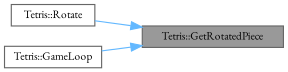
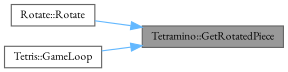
(53, 15) -> (53, 15)
(213, 37) -> (213, 37)
